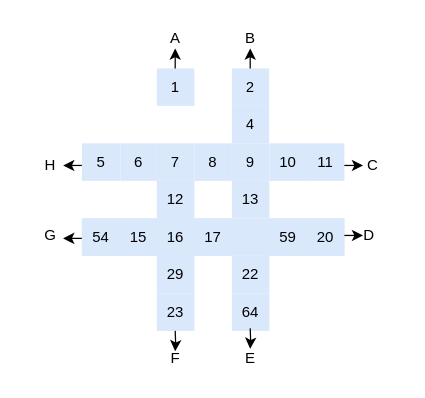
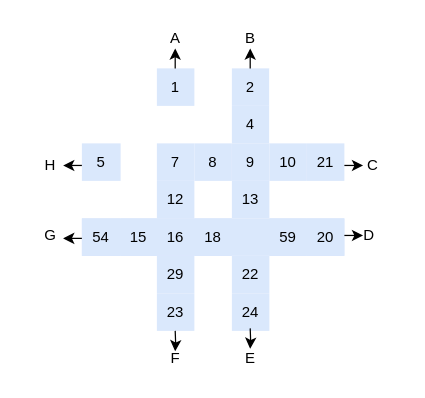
(139, 162) -> none
(326, 162) -> (326, 162)
(213, 237) -> (213, 237)
(251, 312) -> (251, 312)
